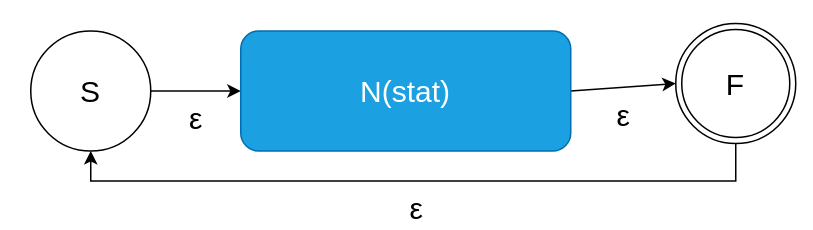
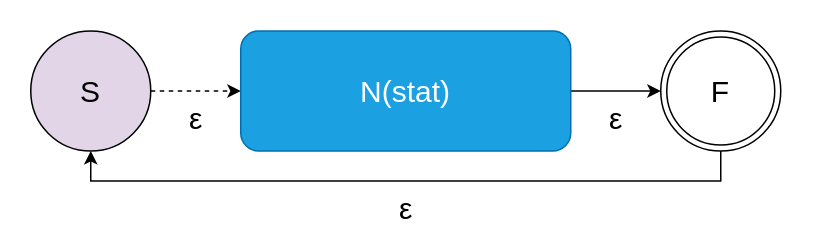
(736, 83) -> (721, 91)
(91, 91) -> (91, 91)
(192, 91) -> (192, 91)
